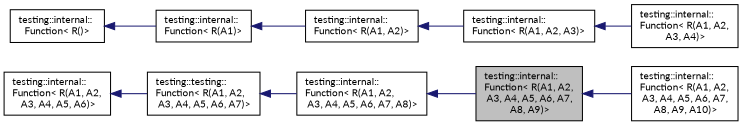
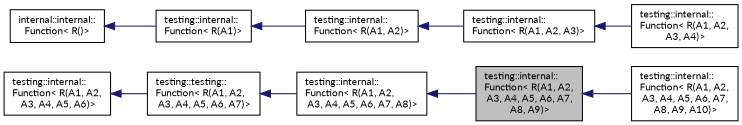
(57, 26) -> (57, 26)
